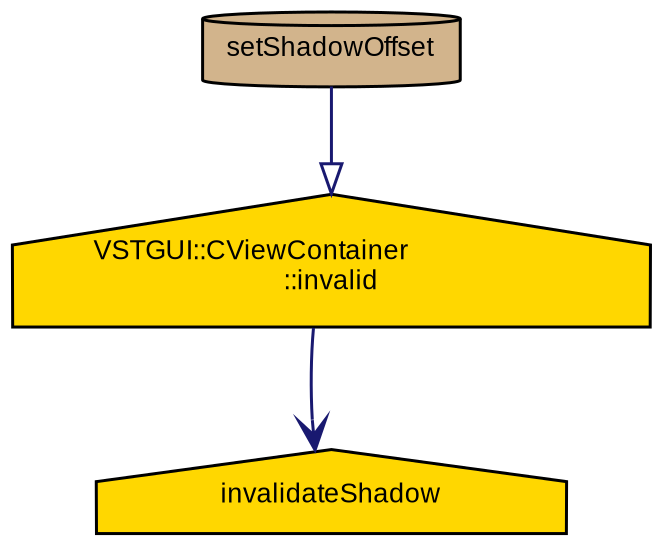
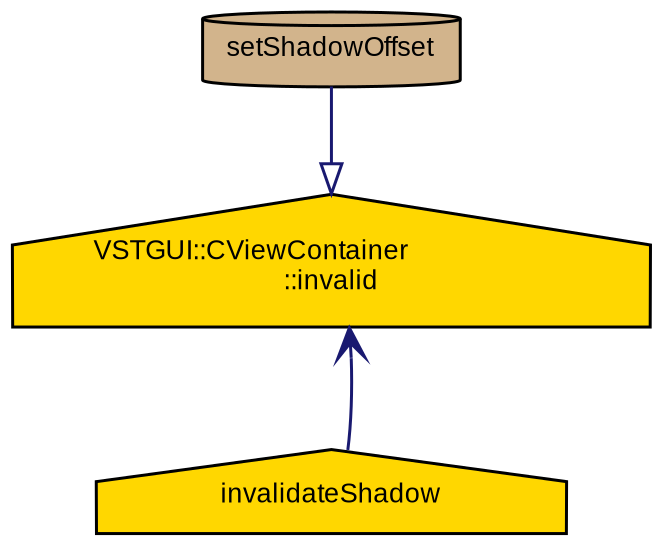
(311, 374) -> (351, 404)
